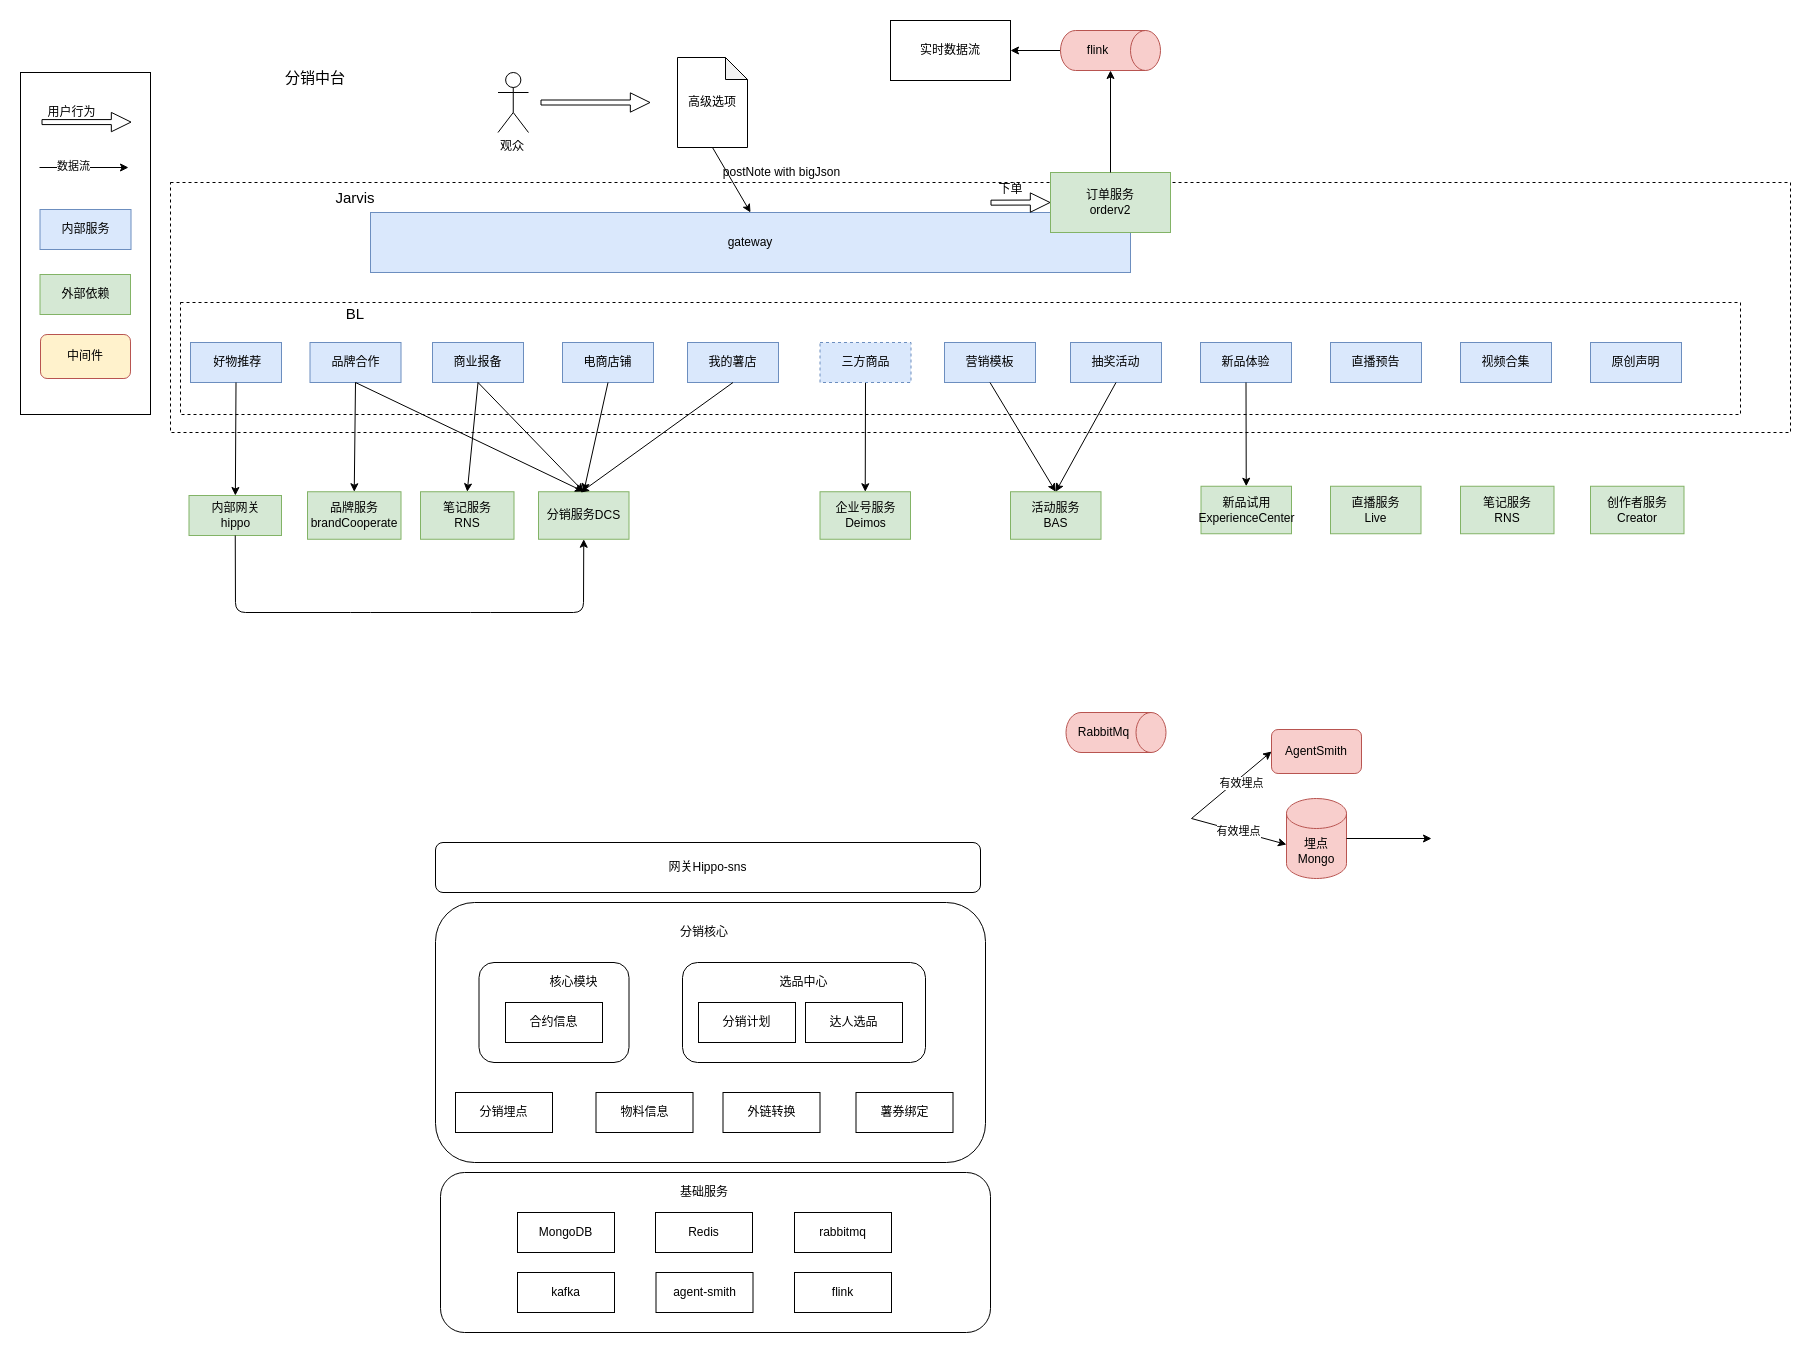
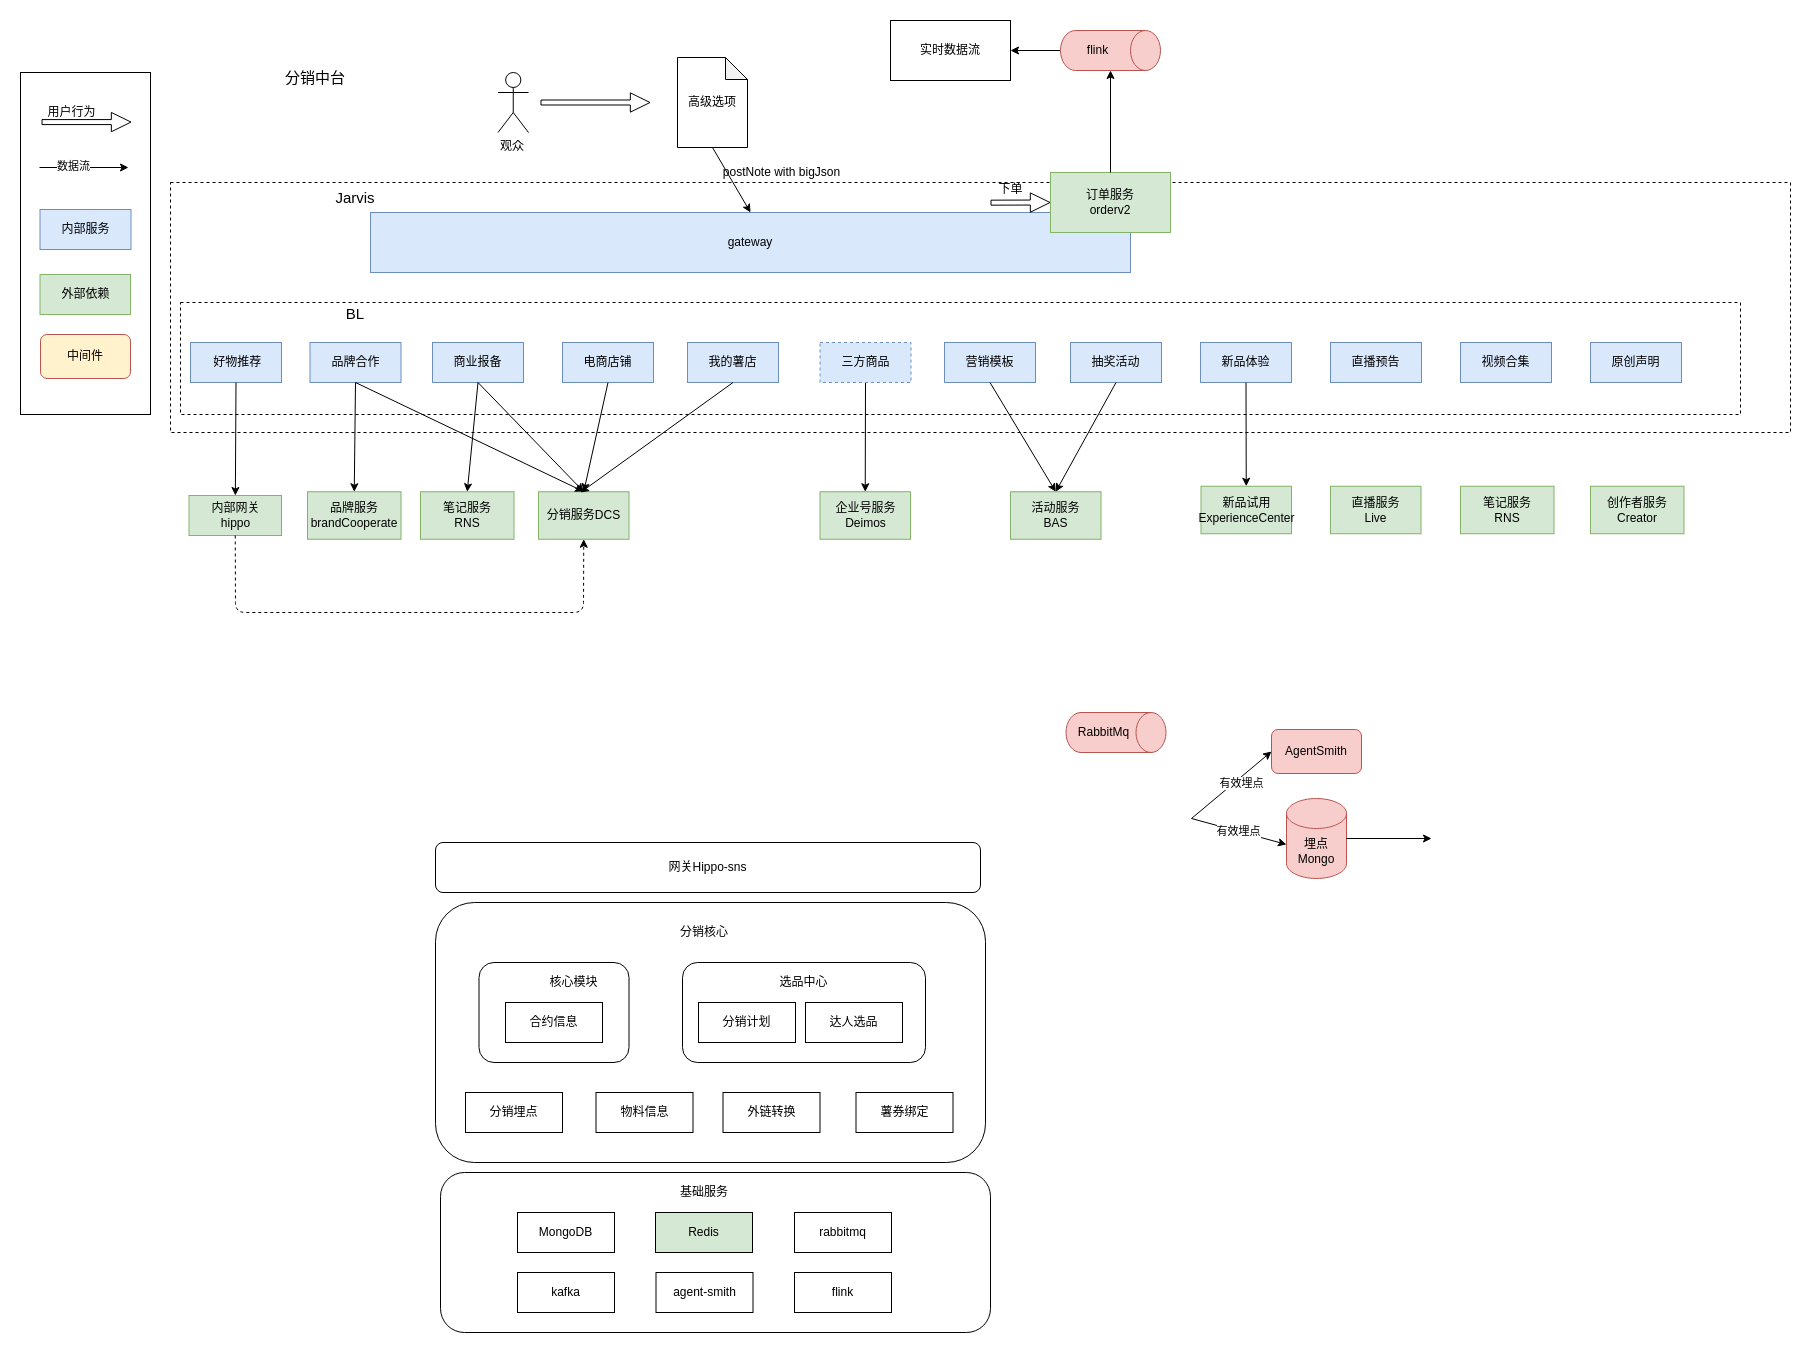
(405, 613) -> (405, 613)
(504, 1113) -> (514, 1113)
(704, 1233) -> (704, 1233)
